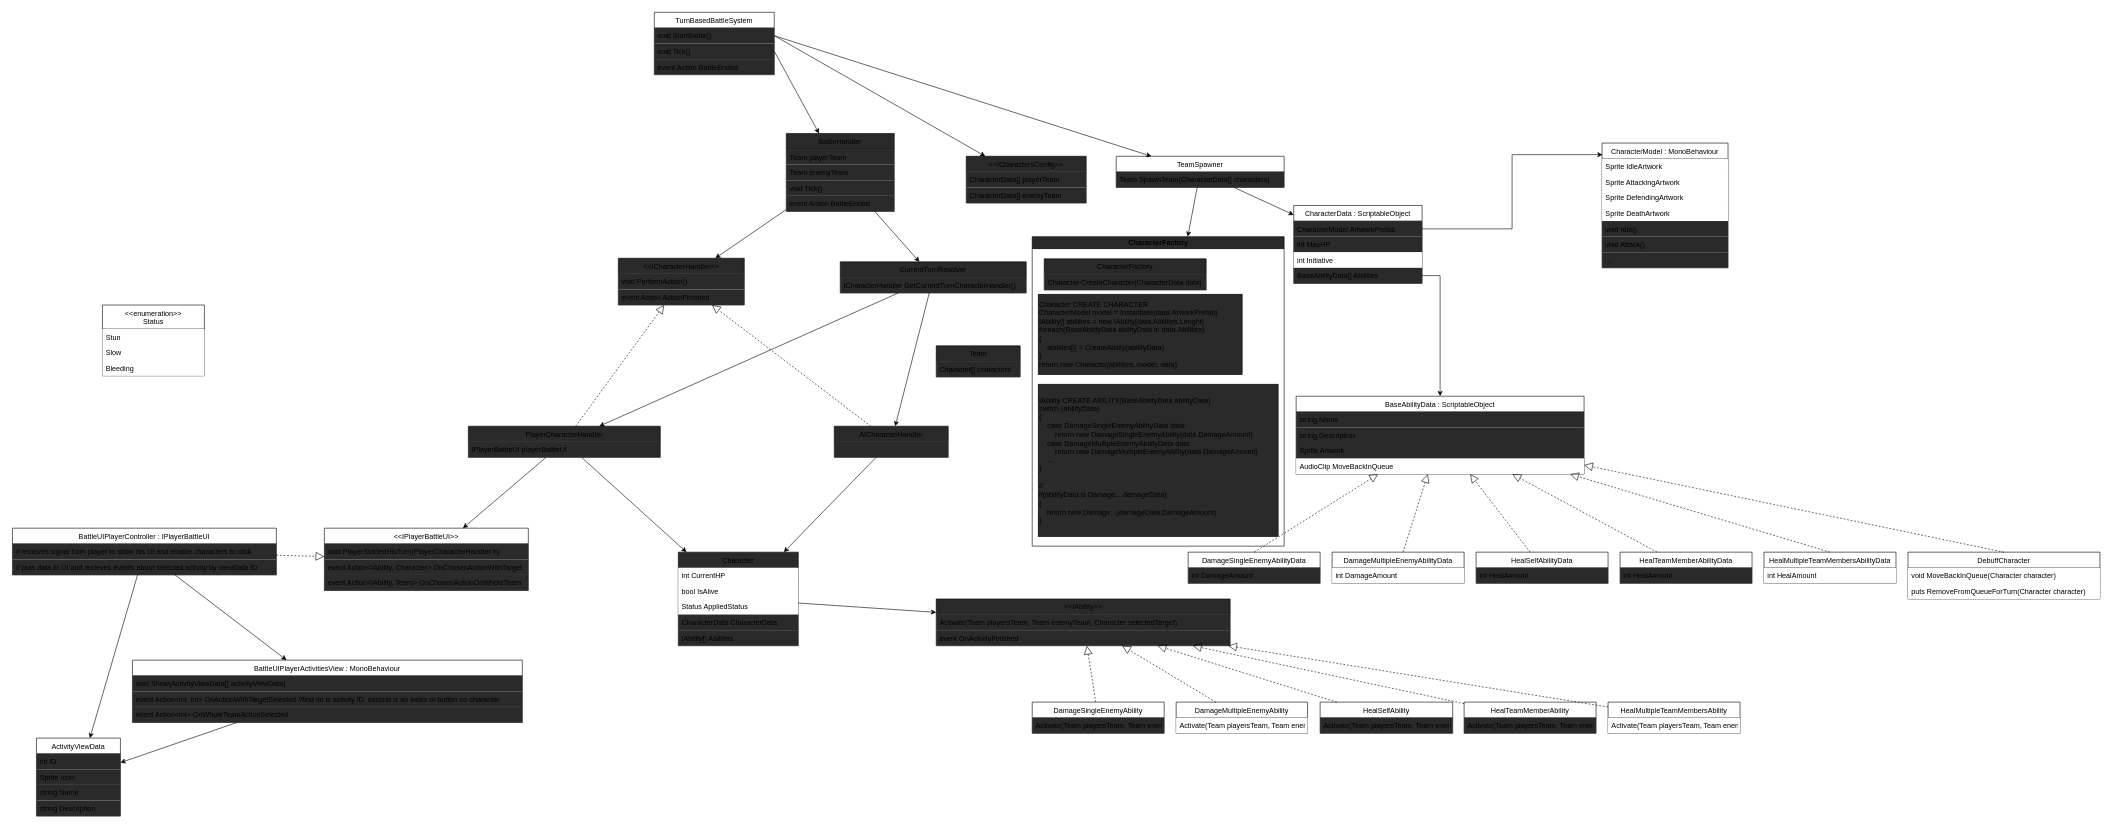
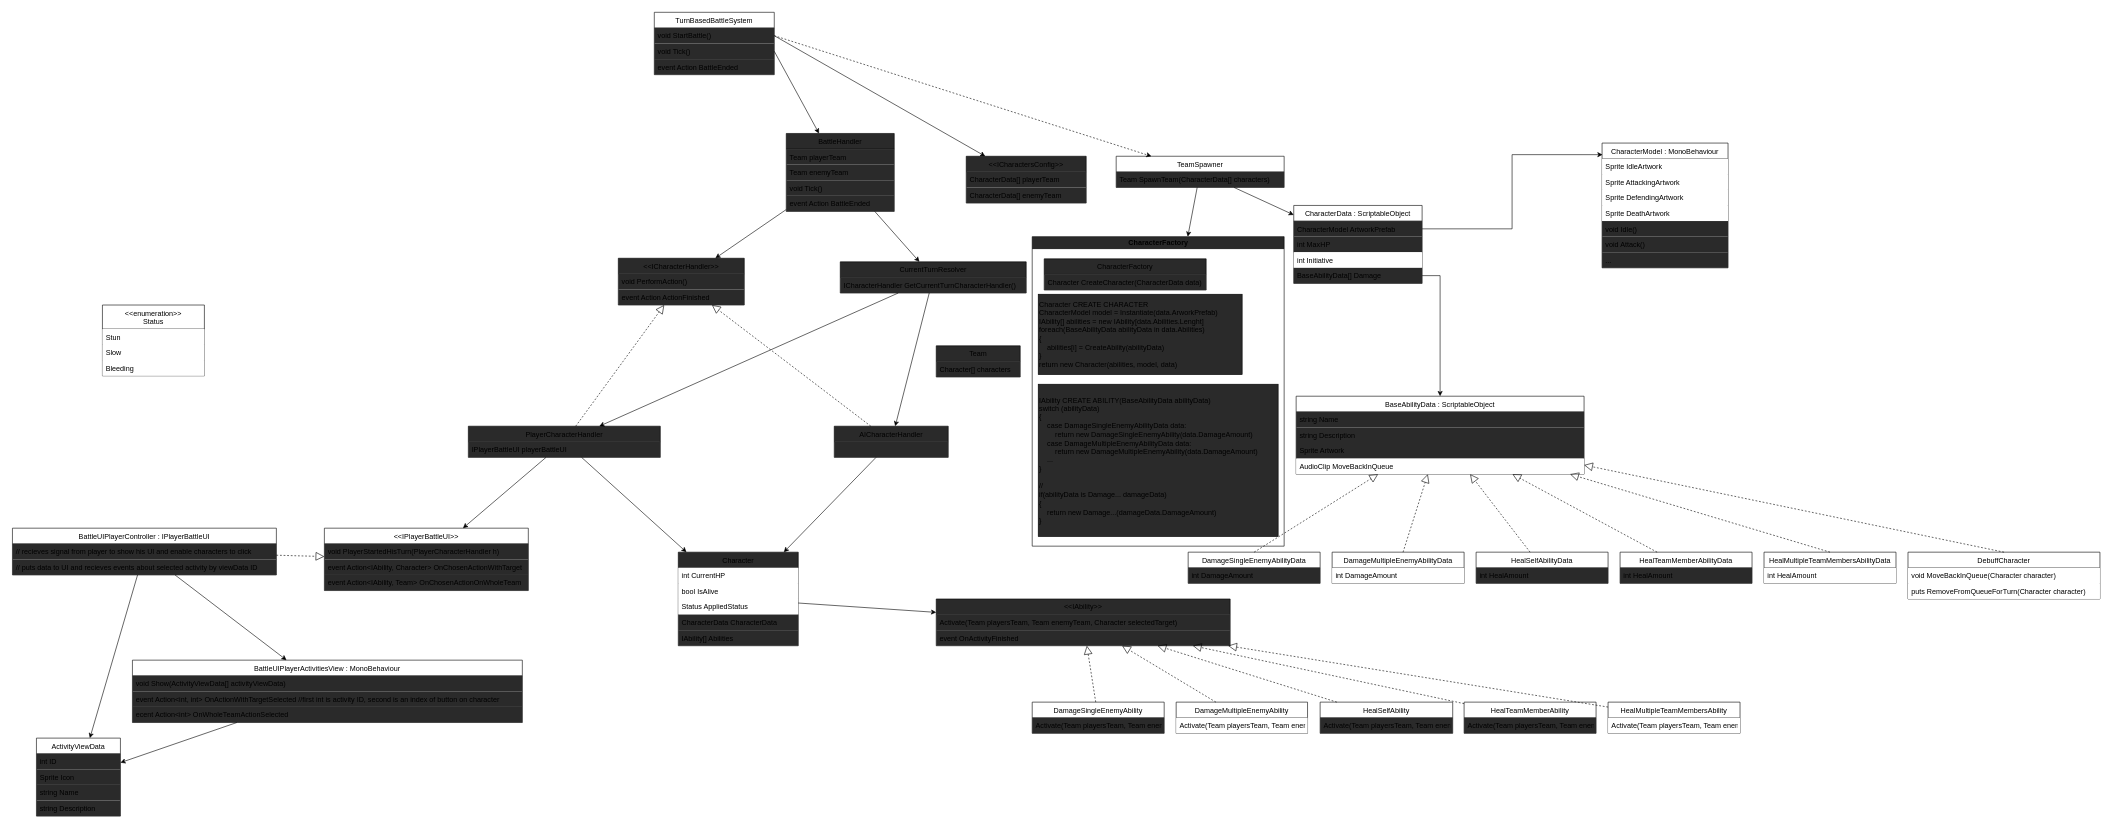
(965, 97) -> (965, 97)
(1344, 276) -> (1342, 276)
